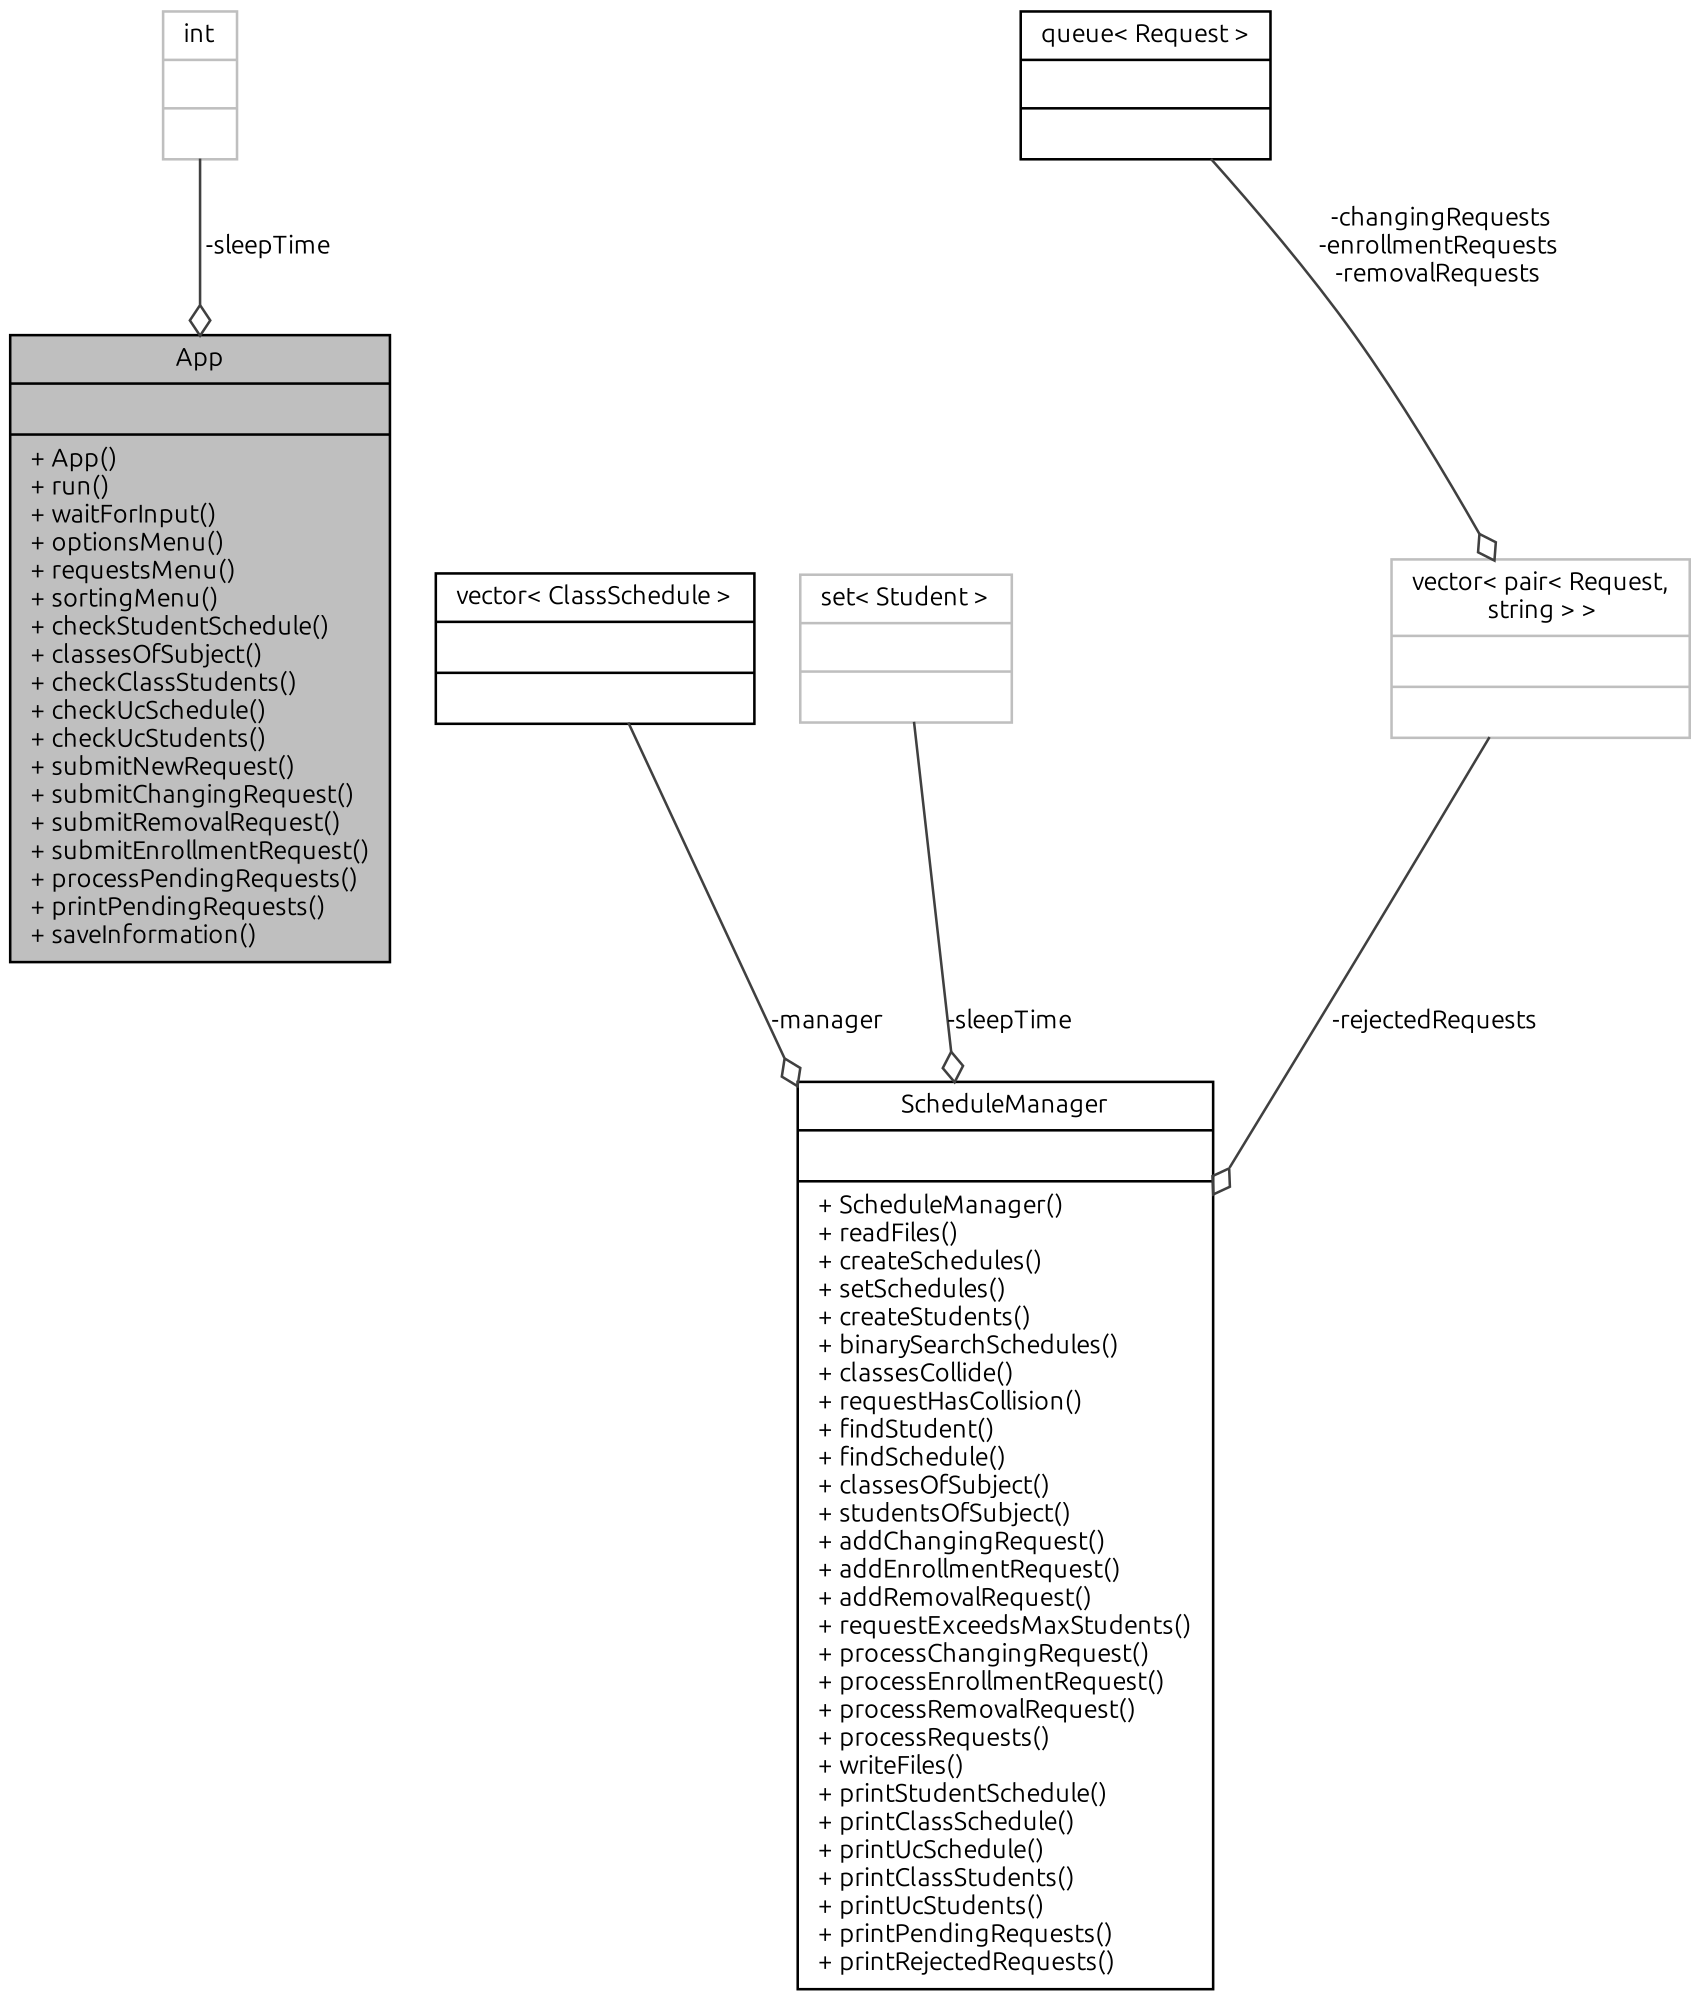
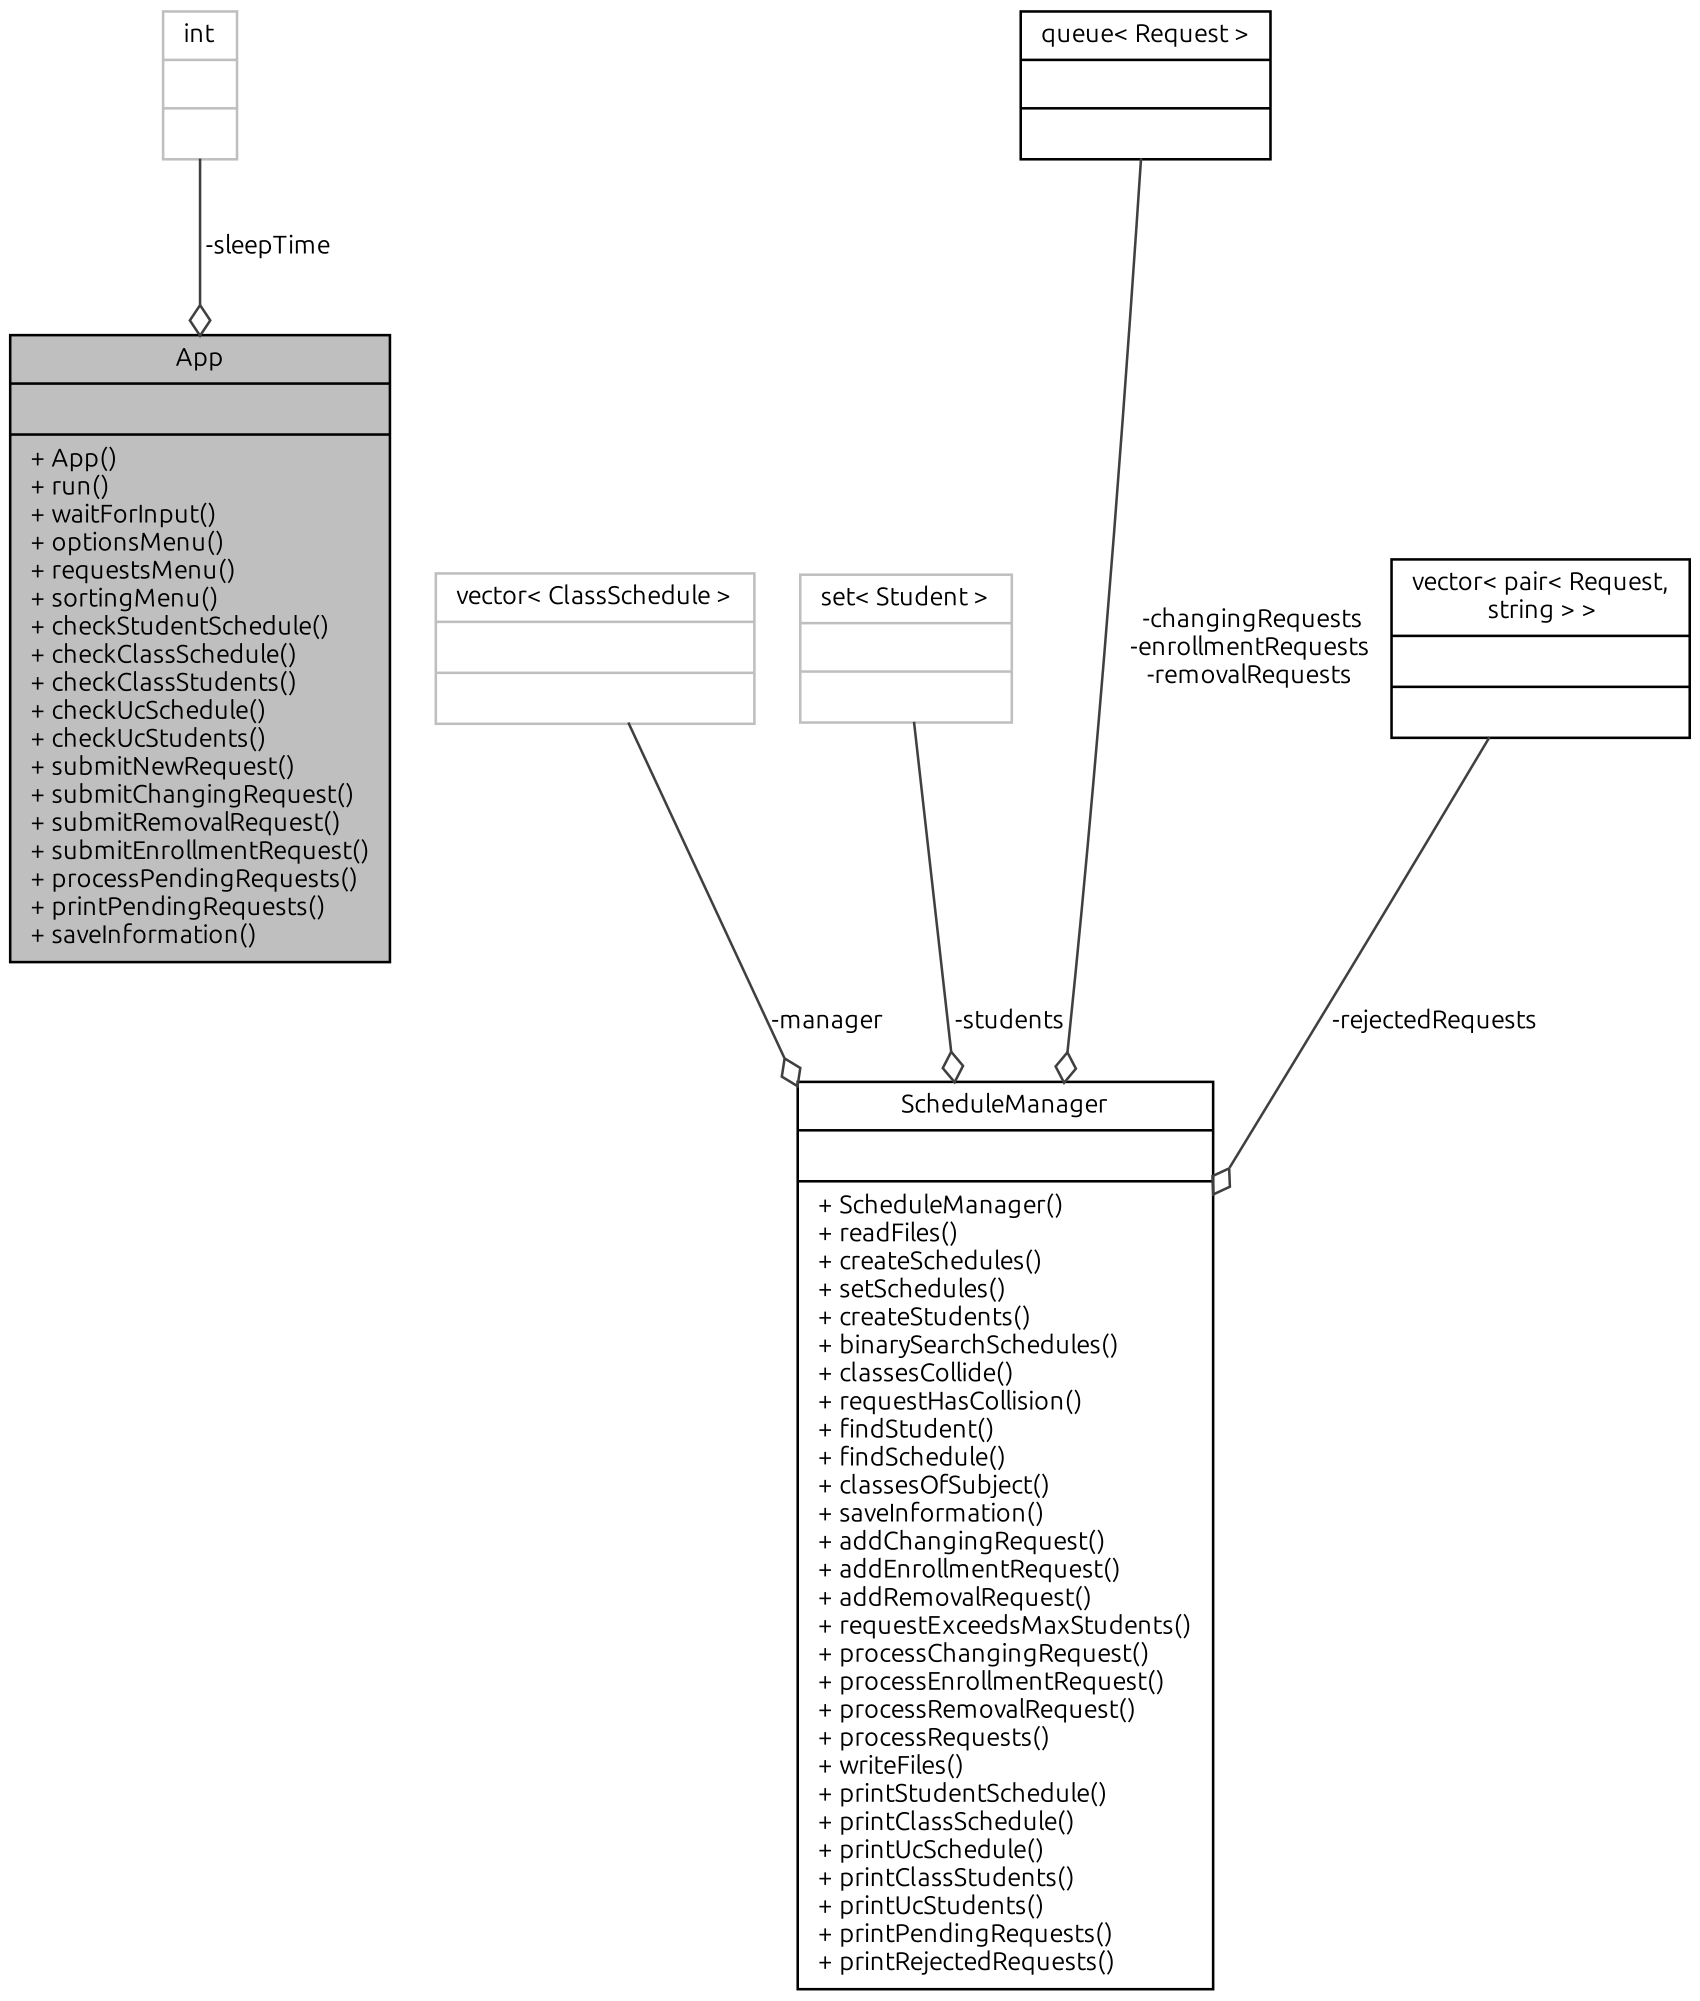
(1357, 338) -> (1108, 605)
(595, 649) -> (595, 649)
(1541, 649) -> (1541, 649)
(147, 655) -> (164, 655)
(1008, 1022) -> (1008, 1022)
(946, 1514) -> (932, 1514)
